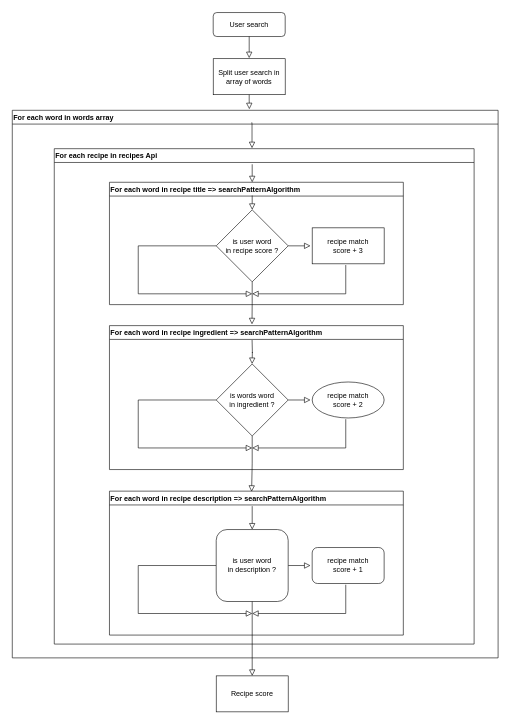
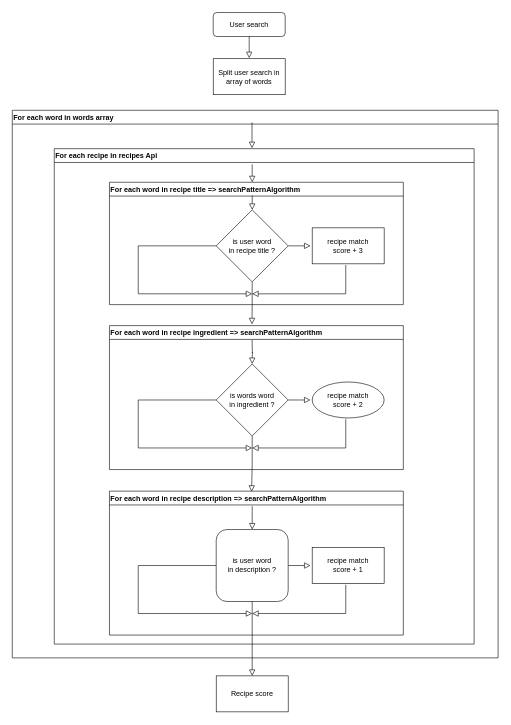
(249, 99) -> none
(252, 246) -> (252, 246)
(348, 566) -> (348, 566)
